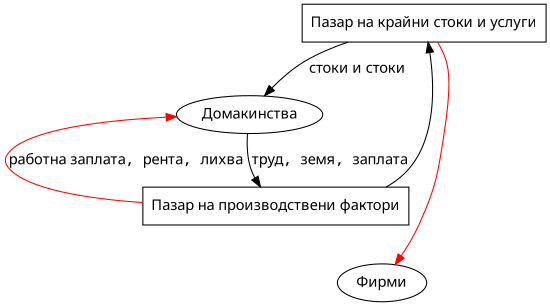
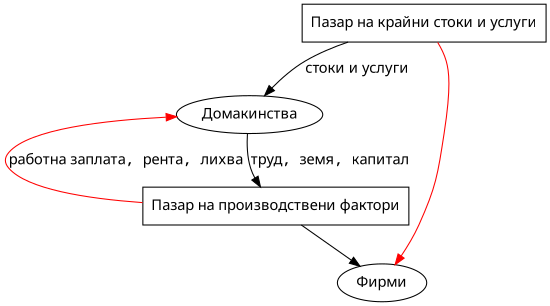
(357, 69) -> (357, 69)
(429, 128) -> (326, 243)
(330, 160) -> (330, 160)
